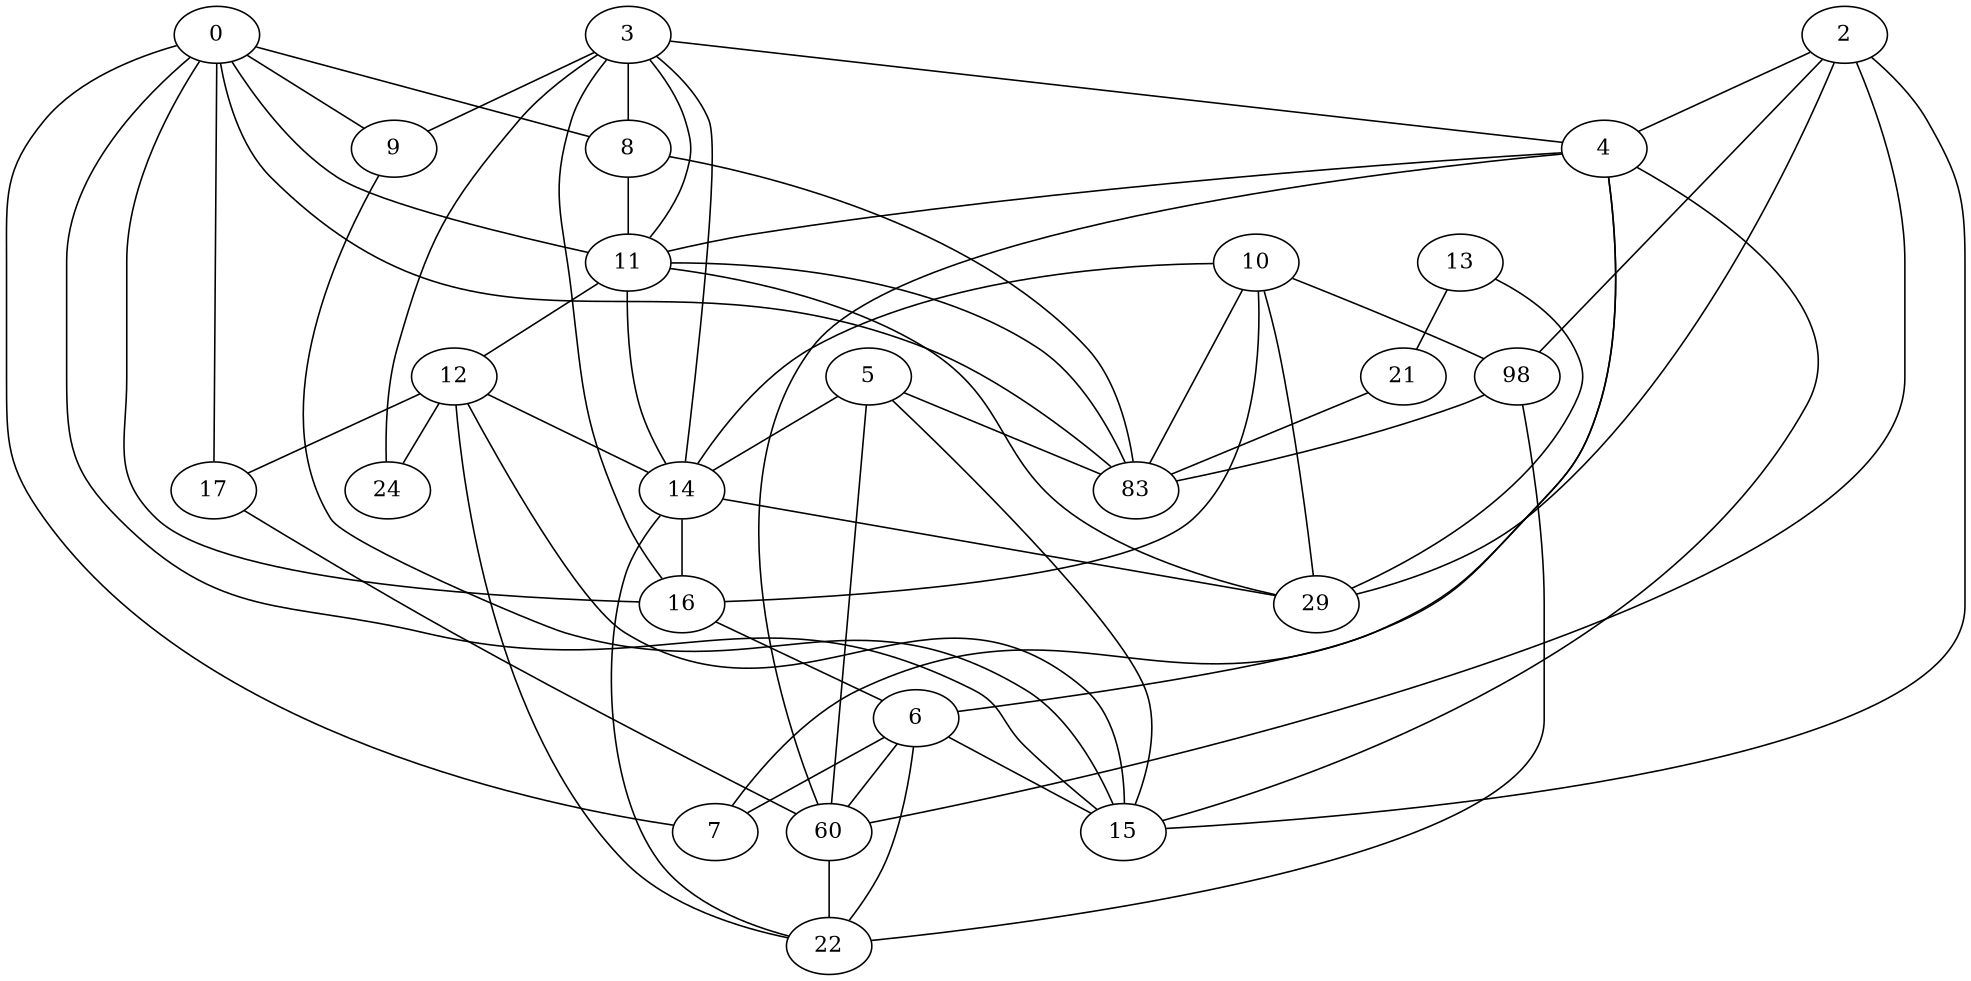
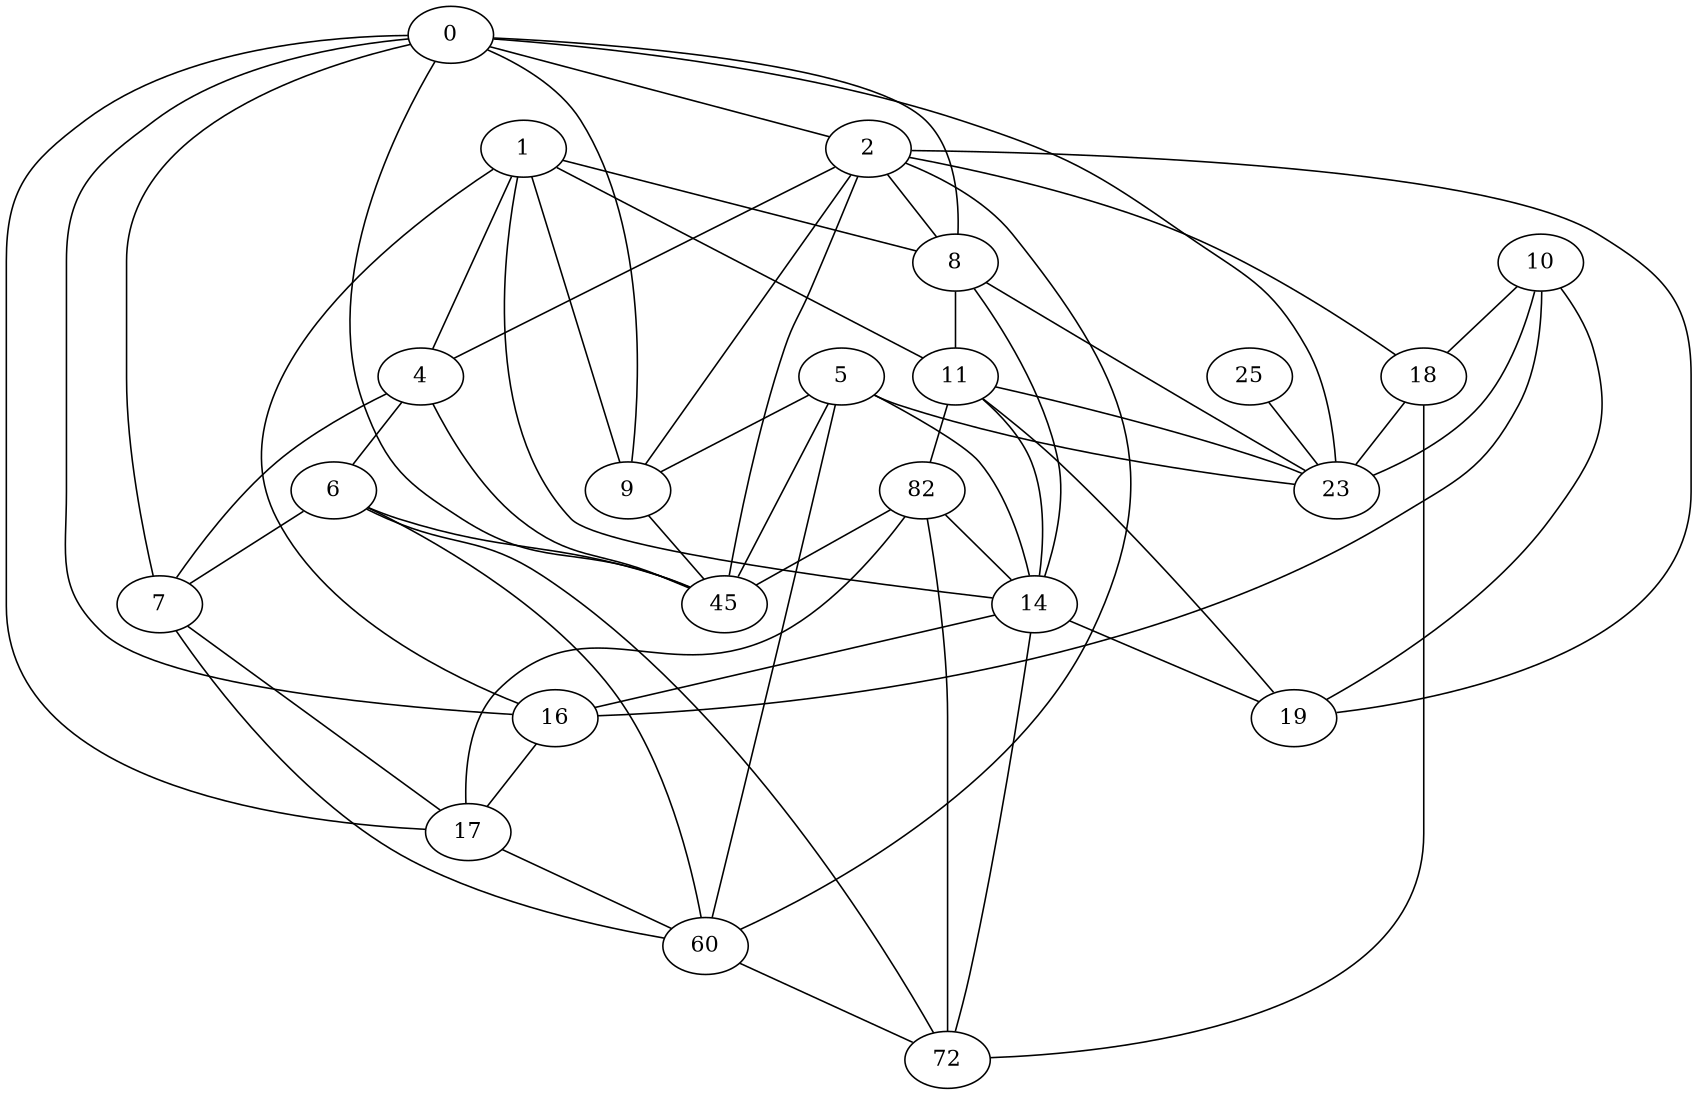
(628, 35) -> (524, 149)
(1113, 189) -> none
(385, 198) -> (660, 92)
none -> (912, 206)
(1460, 263) -> none
(944, 269) -> (383, 843)
(914, 306) -> (1048, 425)
none -> (748, 320)
(454, 377) -> (922, 490)
(1403, 377) -> (1250, 377)
(1517, 377) -> (1424, 377)
none -> (735, 434)
(388, 490) -> none
(1136, 490) -> (1337, 490)
(1316, 604) -> (1294, 718)
(820, 671) -> (512, 775)
none -> (314, 718)
(1123, 832) -> (725, 604)
(829, 946) -> (948, 1060)
